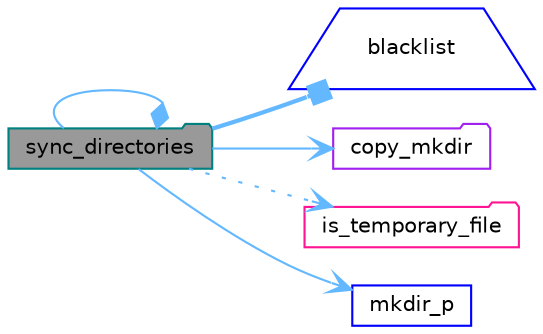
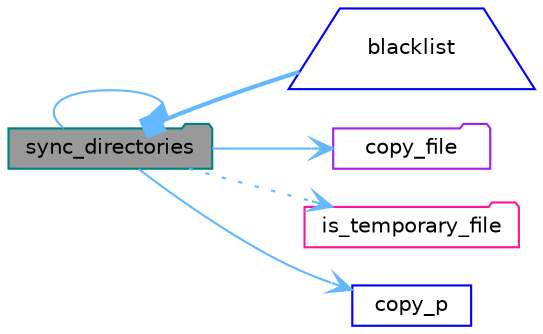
(260, 113) -> (232, 94)
(412, 149) -> (412, 149)
(412, 306) -> (412, 306)
